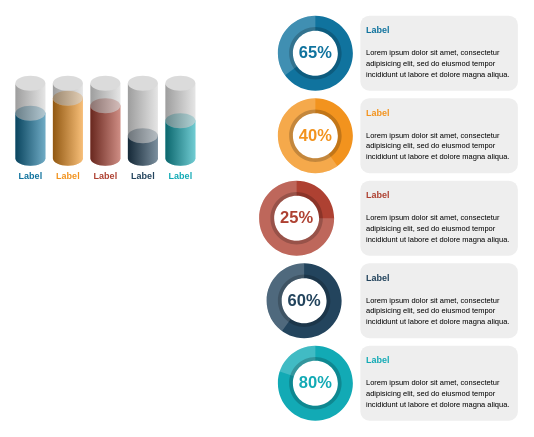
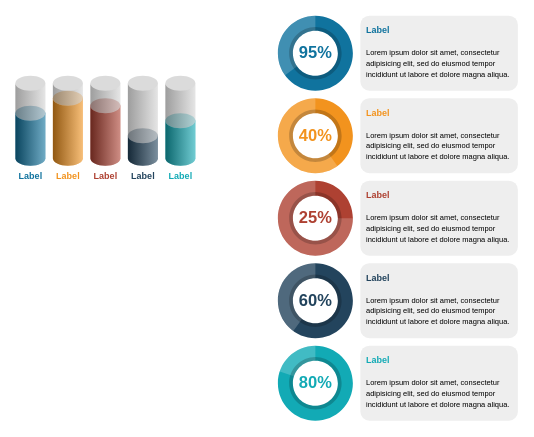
(316, 53) -> (316, 53)
(297, 218) -> (315, 218)
(304, 300) -> (315, 300)
